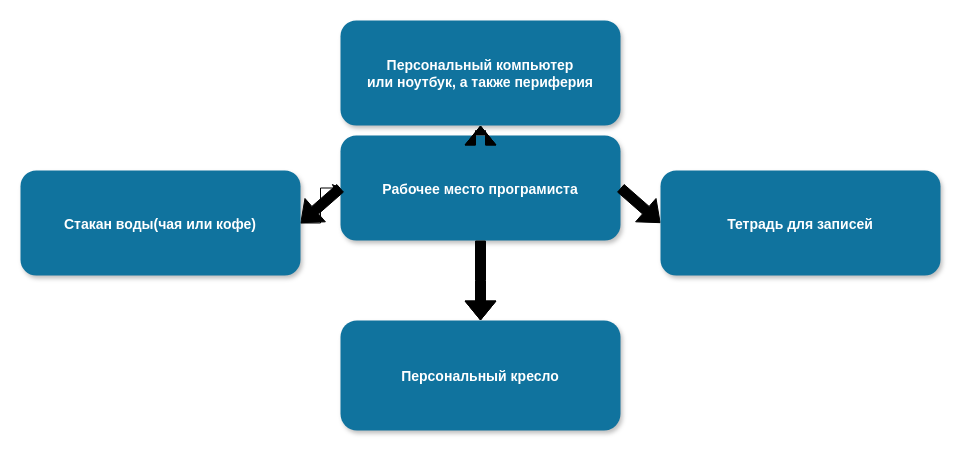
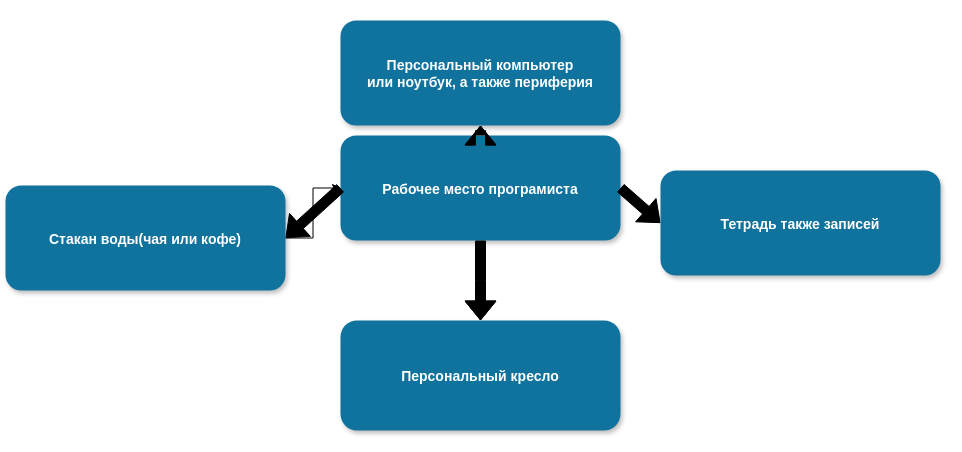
(161, 223) -> (146, 238)
(800, 224) -> (800, 224)
